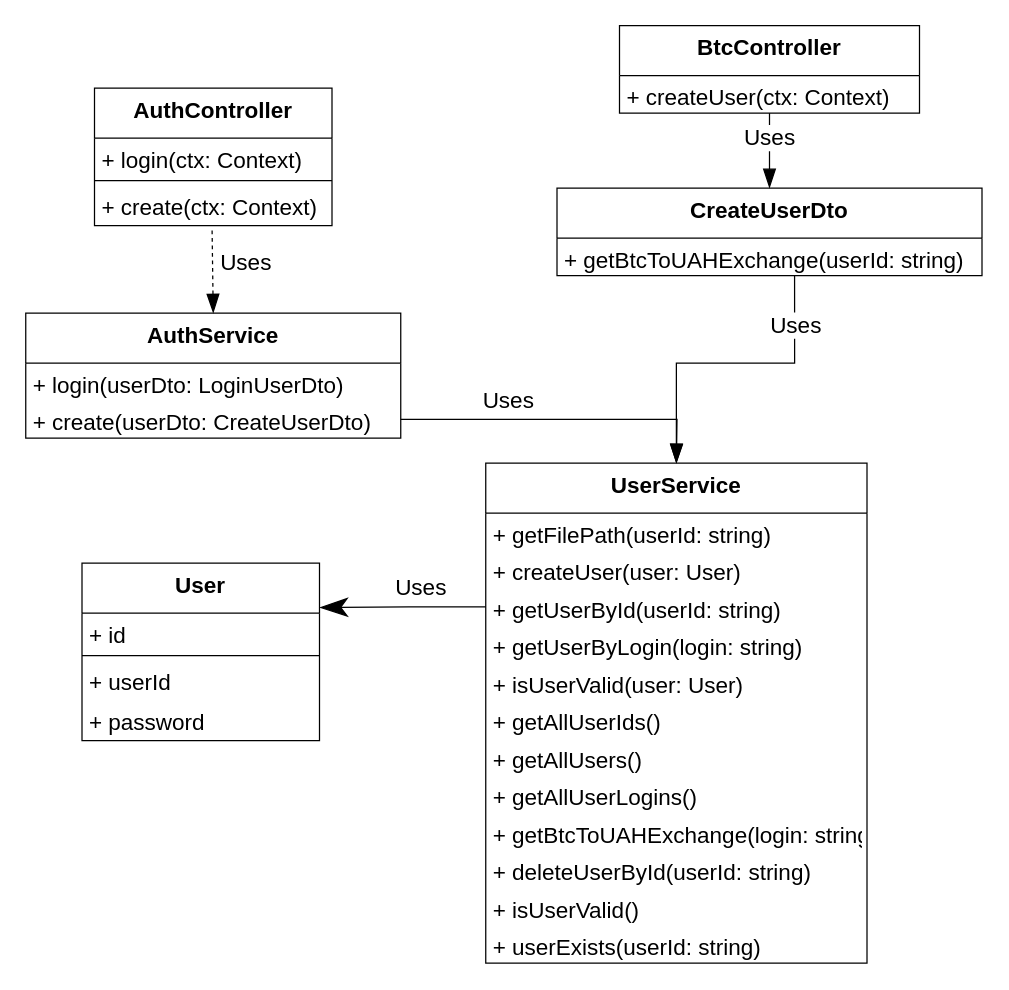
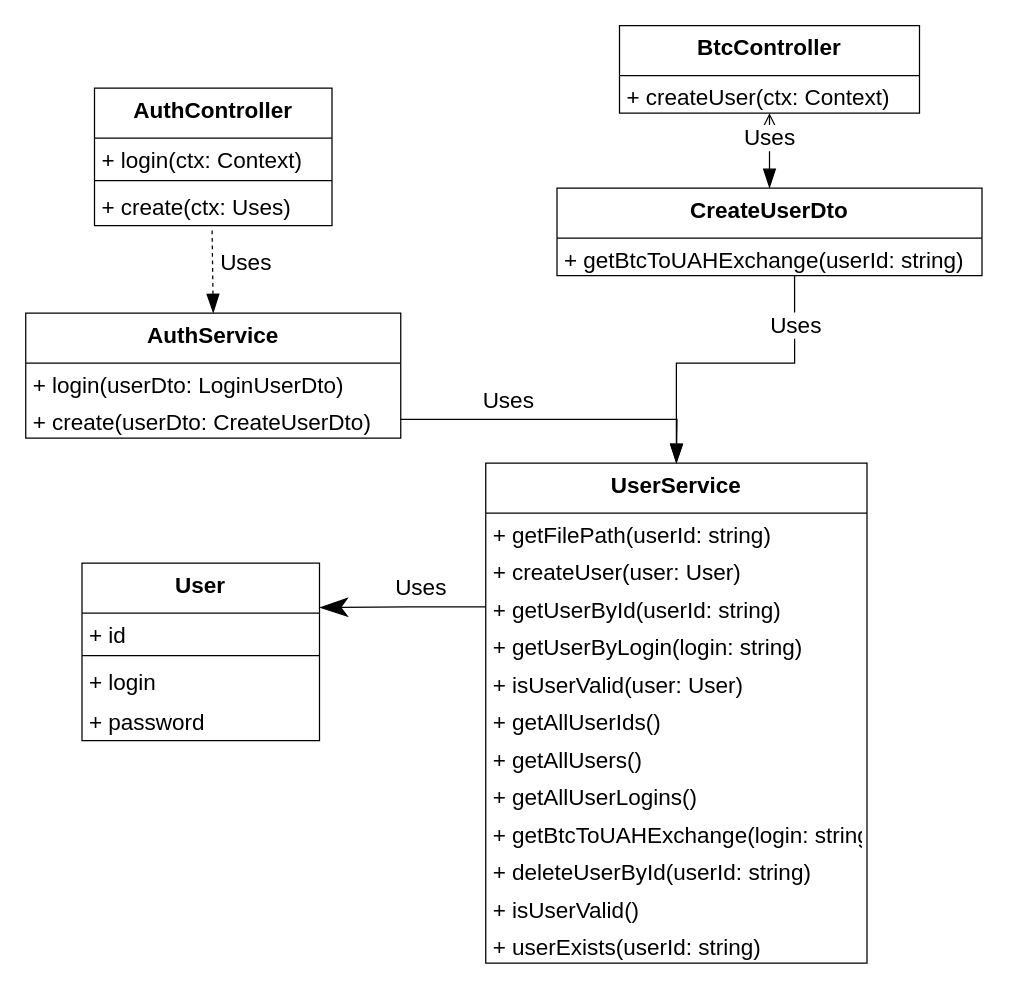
(769, 119) -> (769, 119)
(231, 208) -> (212, 208)
(136, 683) -> (124, 683)
